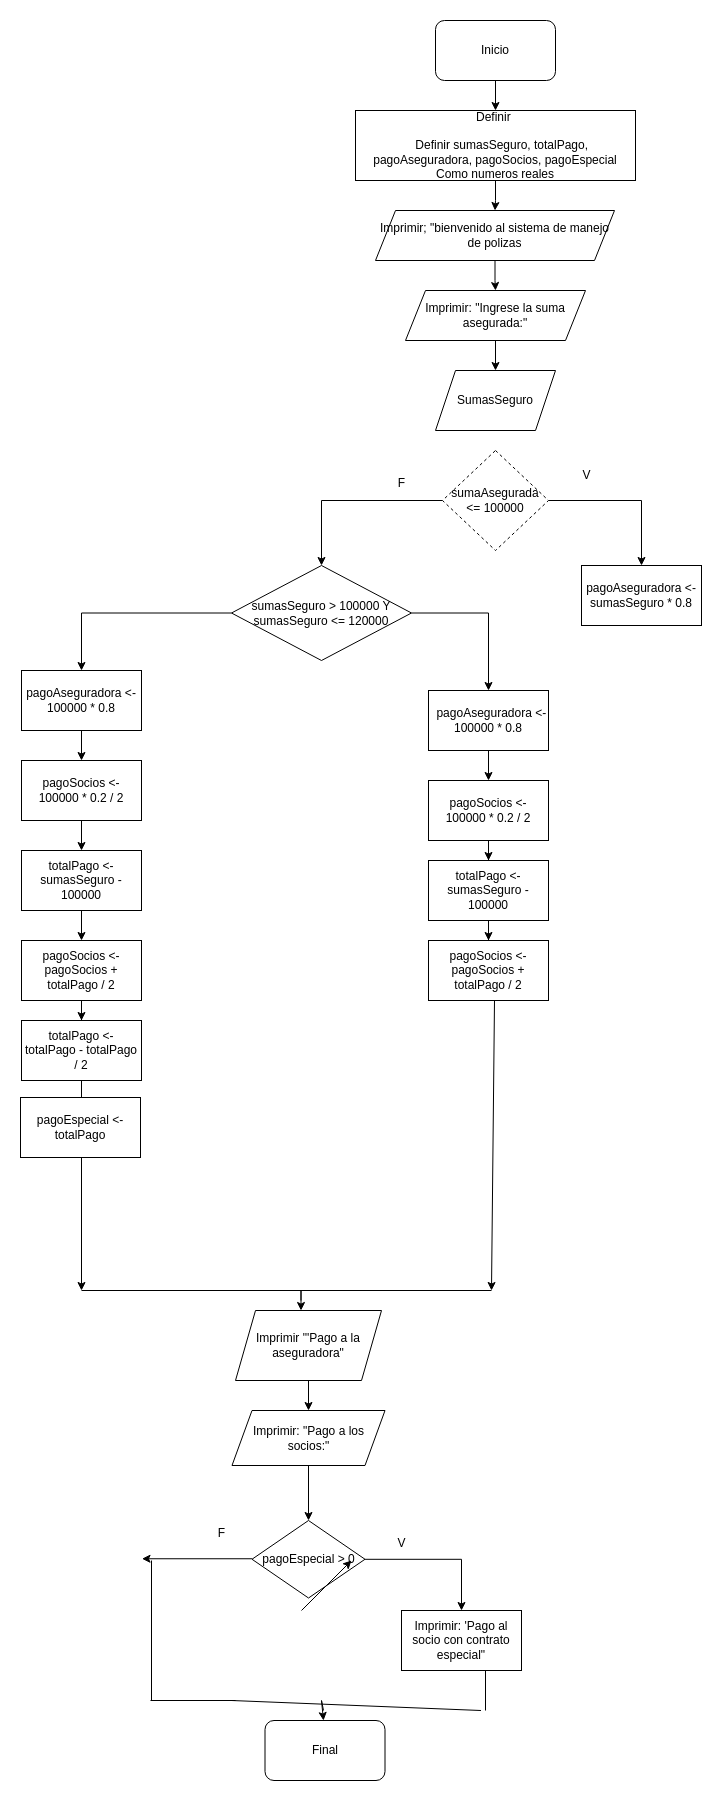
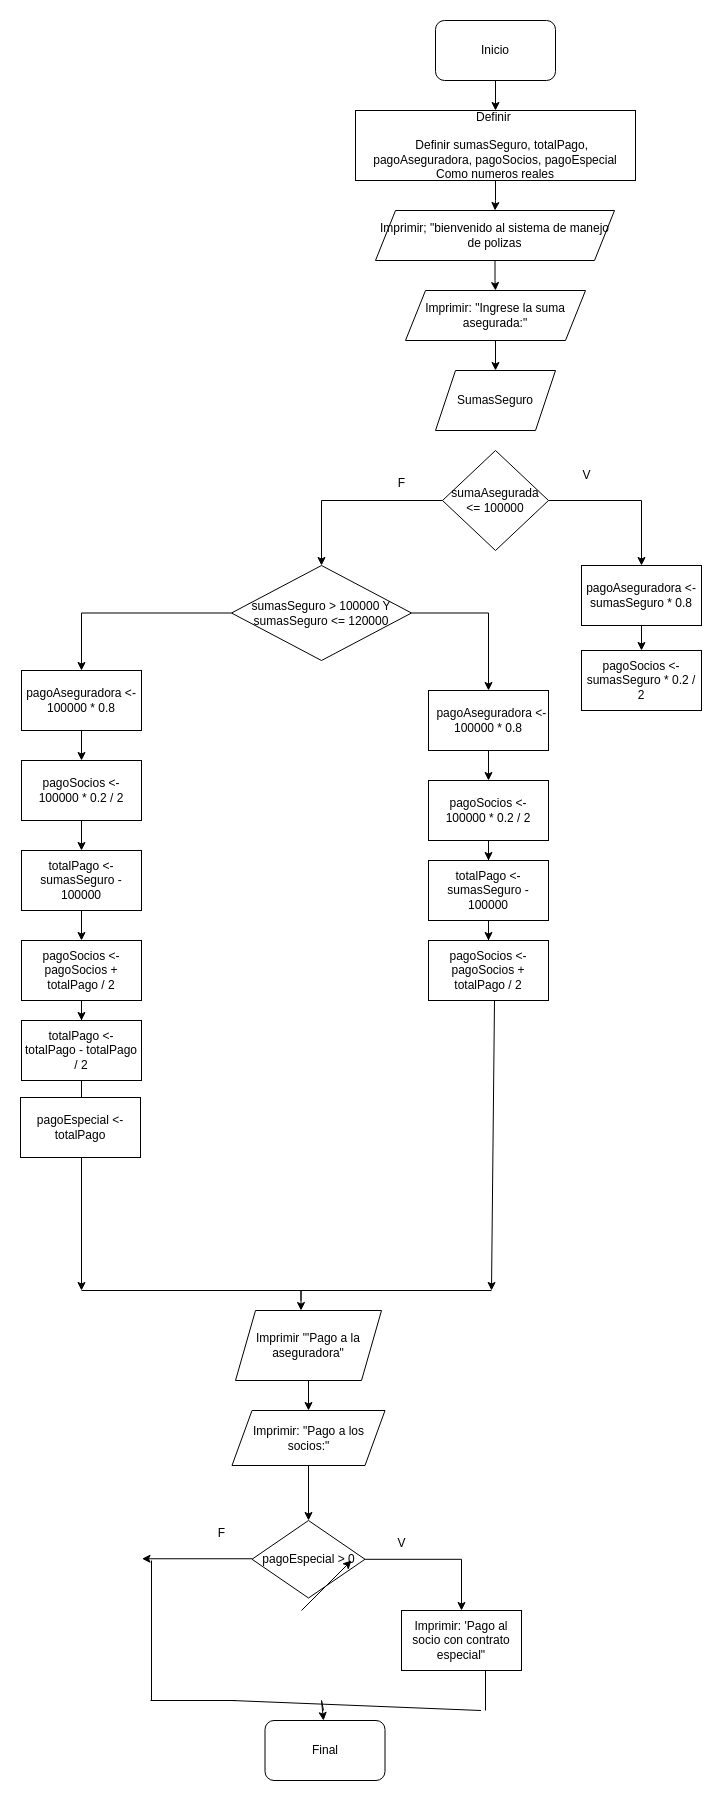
(496, 501) -> (496, 501)
none -> (642, 642)
none -> (642, 681)
